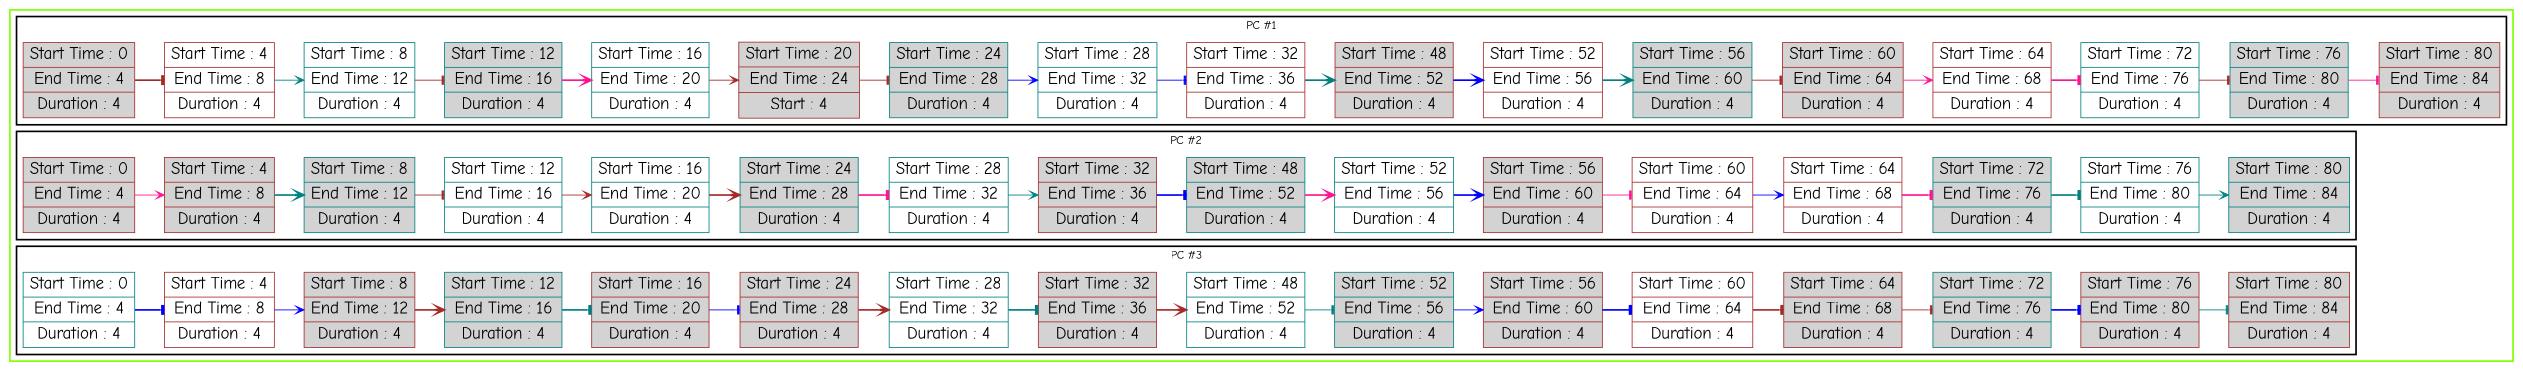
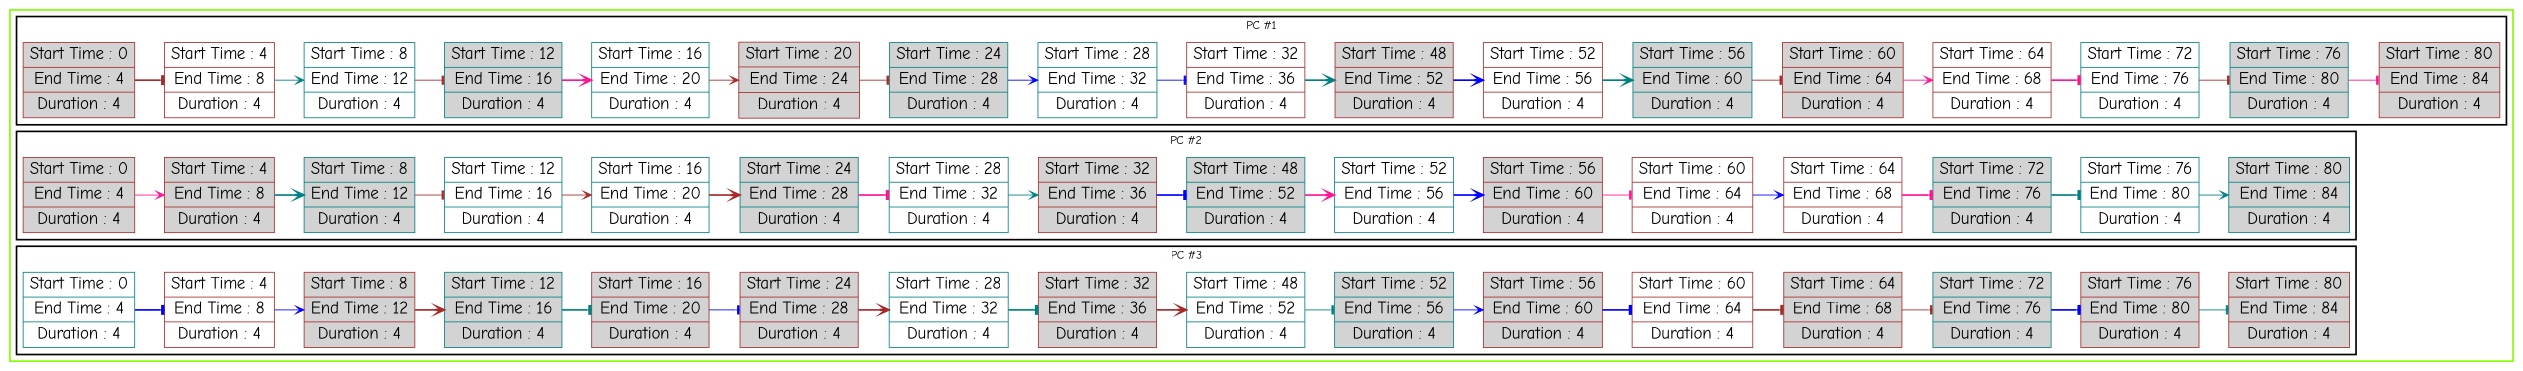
(799, 105) -> (799, 105)
